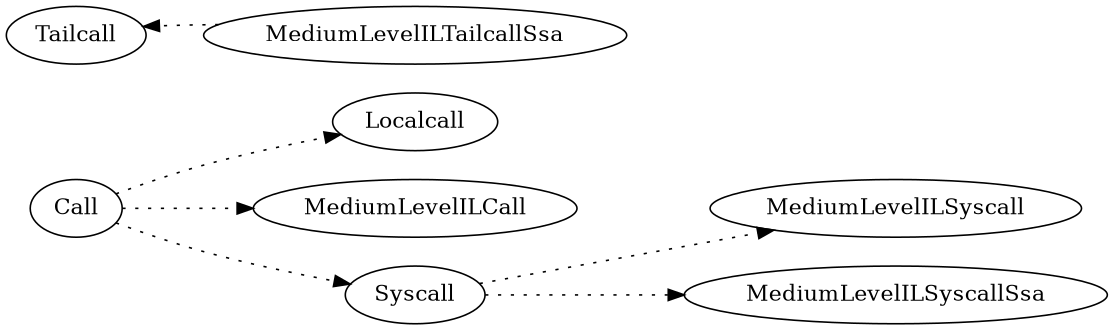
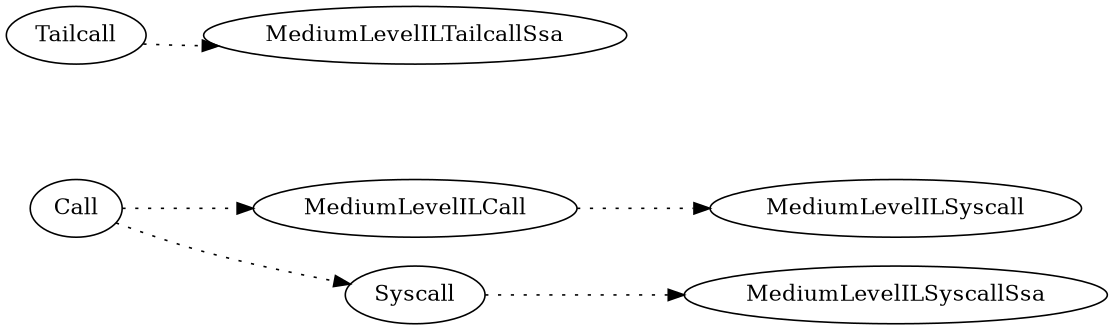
(189, 25) -> (173, 45)
(415, 122) -> none
(619, 258) -> (635, 208)
